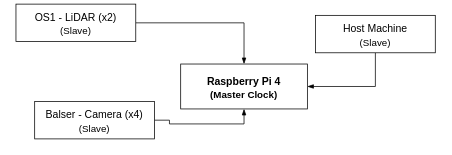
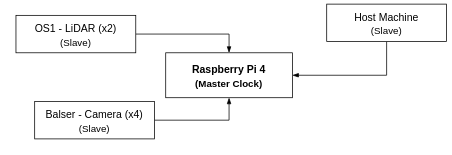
(75, 23) -> (75, 34)
(375, 34) -> (387, 23)
(244, 87) -> (229, 75)
